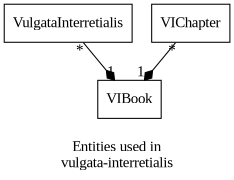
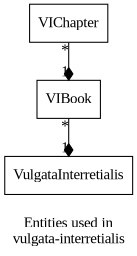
(95, 56) -> (69, 131)
